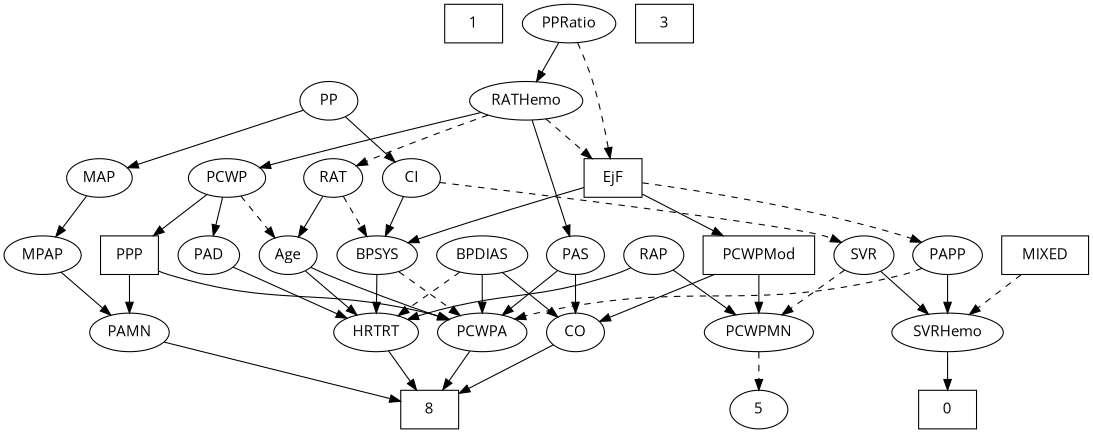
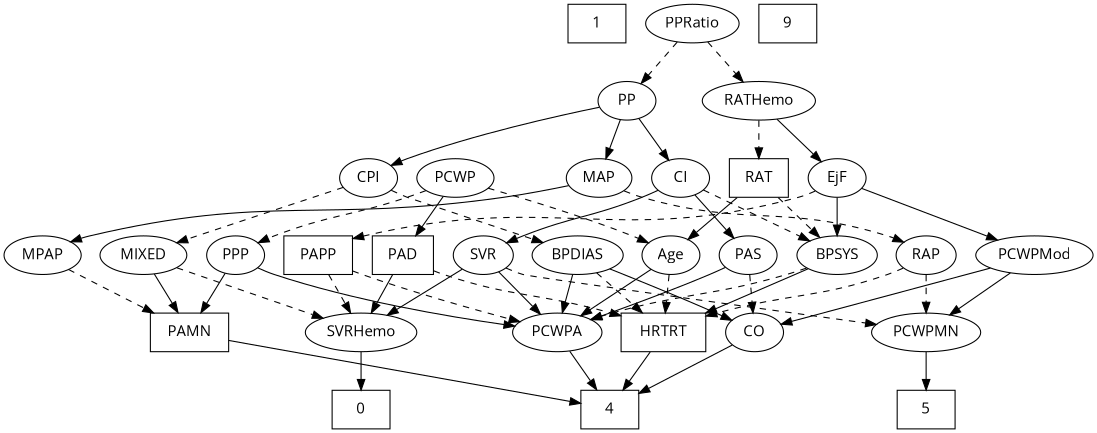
(665, 24) -> (788, 24)
(550, 57) -> (722, 58)
(596, 94) -> (663, 59)
(565, 135) -> (795, 137)
(381, 137) -> none
(549, 173) -> (703, 204)
(333, 178) -> (759, 178)
none -> (369, 178)
(613, 178) -> (837, 178)
(636, 207) -> (598, 212)
(185, 212) -> (335, 217)
(397, 212) -> (773, 224)
none -> (779, 217)
(129, 255) -> (236, 255)
(209, 255) -> (403, 255)
(759, 255) -> (1034, 255)
(948, 255) -> (318, 255)
(1045, 255) -> (143, 255)
none -> (512, 286)
(280, 288) -> (508, 292)
none -> (163, 289)
(327, 289) -> (668, 284)
none -> (385, 289)
(700, 289) -> (926, 293)
(948, 289) -> (335, 285)
(82, 290) -> (106, 289)
(576, 293) -> (751, 289)
(514, 296) -> (811, 294)
(129, 332) -> (190, 332)
(376, 332) -> (663, 332)
(759, 366) -> (926, 366)
(430, 410) -> (610, 410)
(759, 410) -> (926, 410)
